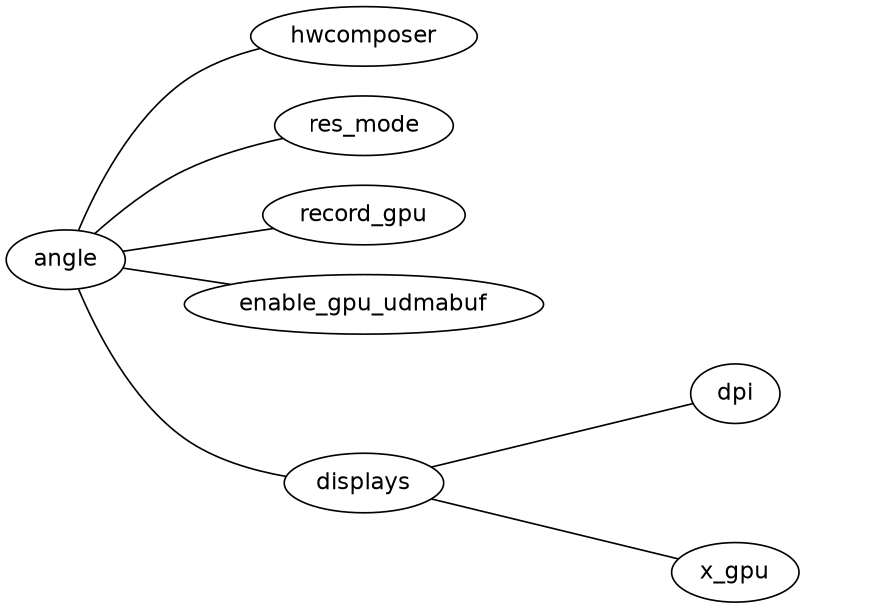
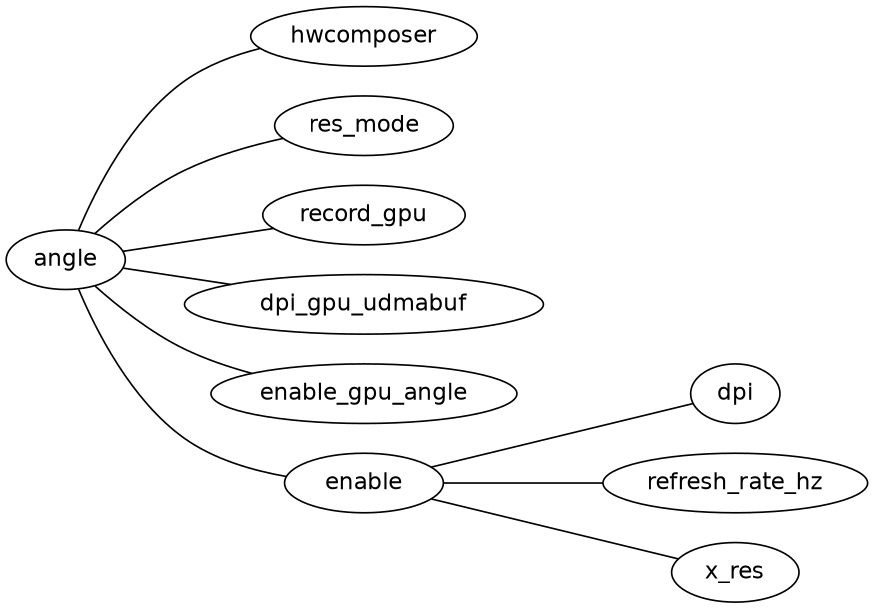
(364, 304) -> (364, 304)
none -> (364, 394)
(364, 483) -> (364, 483)
none -> (735, 483)
(735, 572) -> (735, 572)
